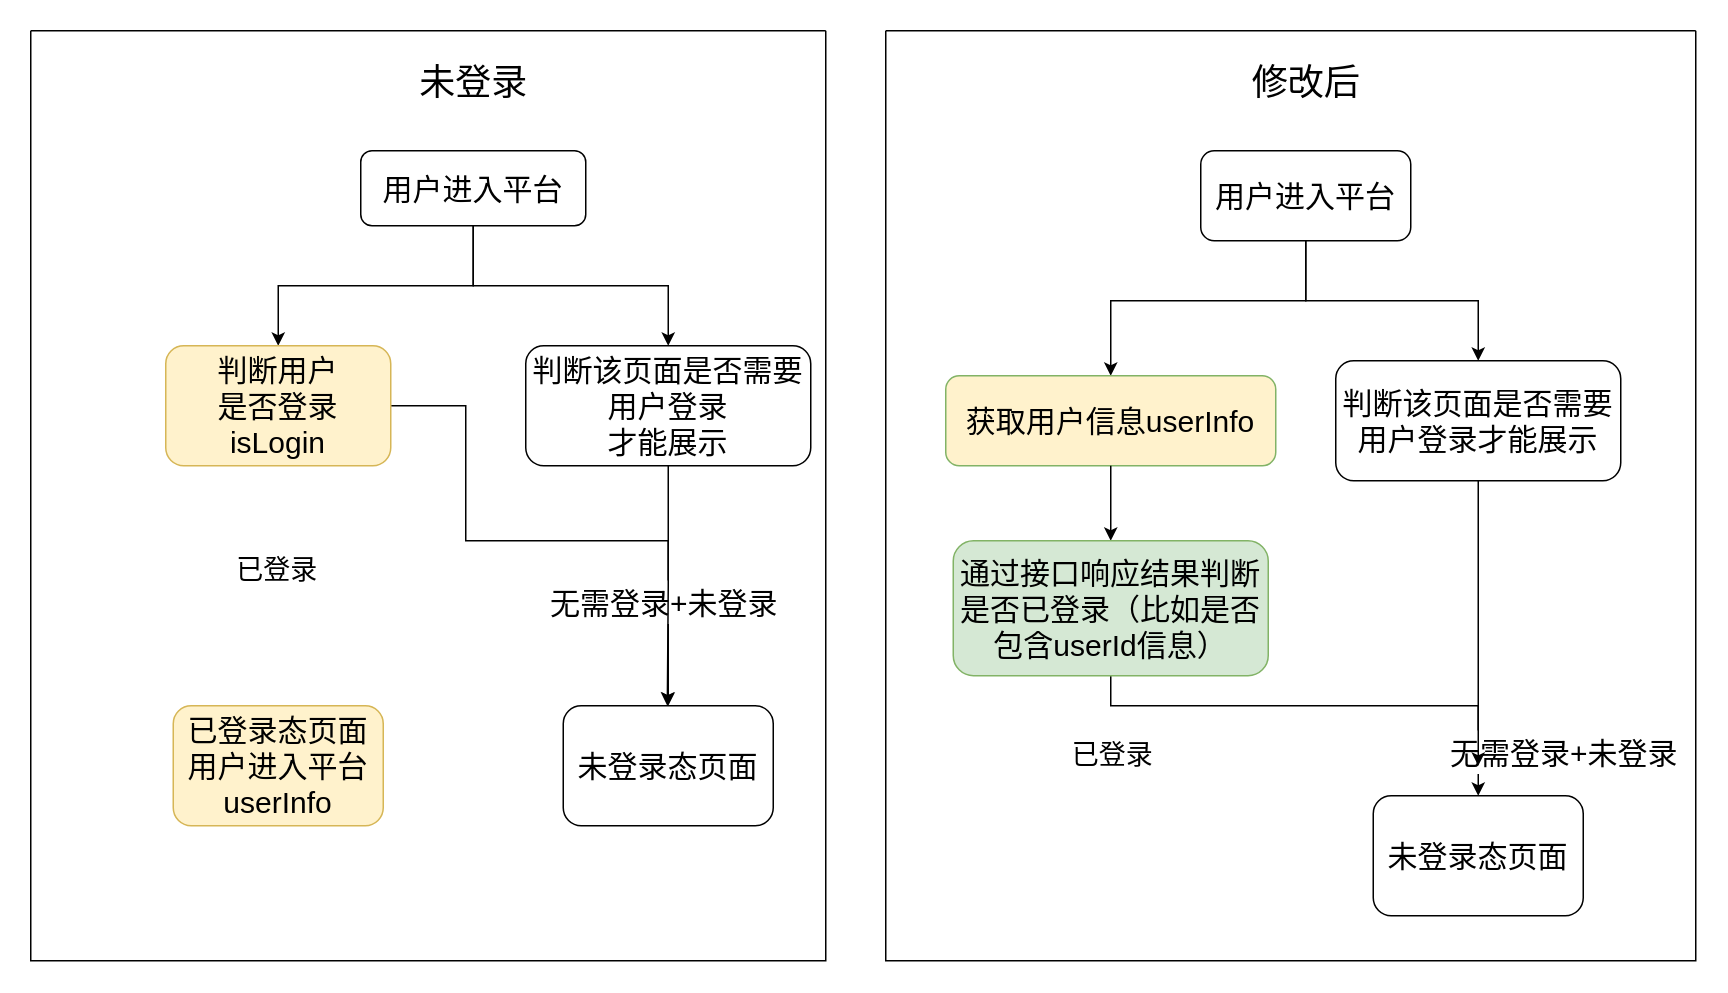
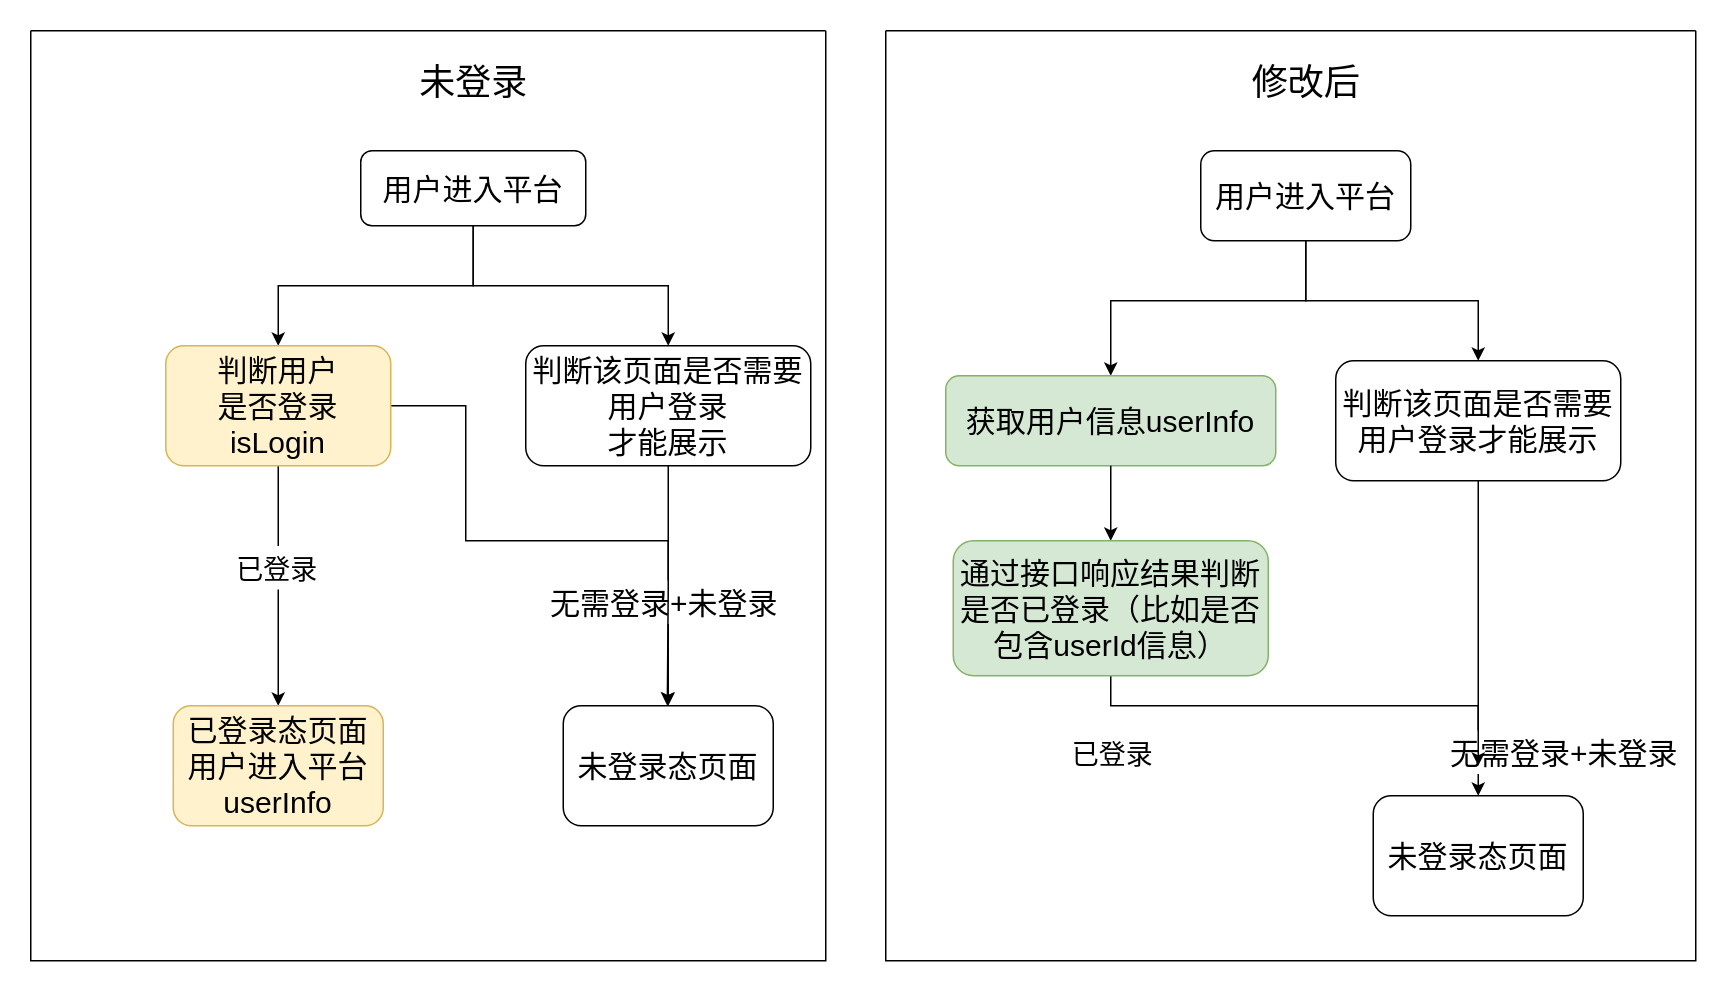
(1111, 421) -> (1111, 421)
none -> (278, 642)
